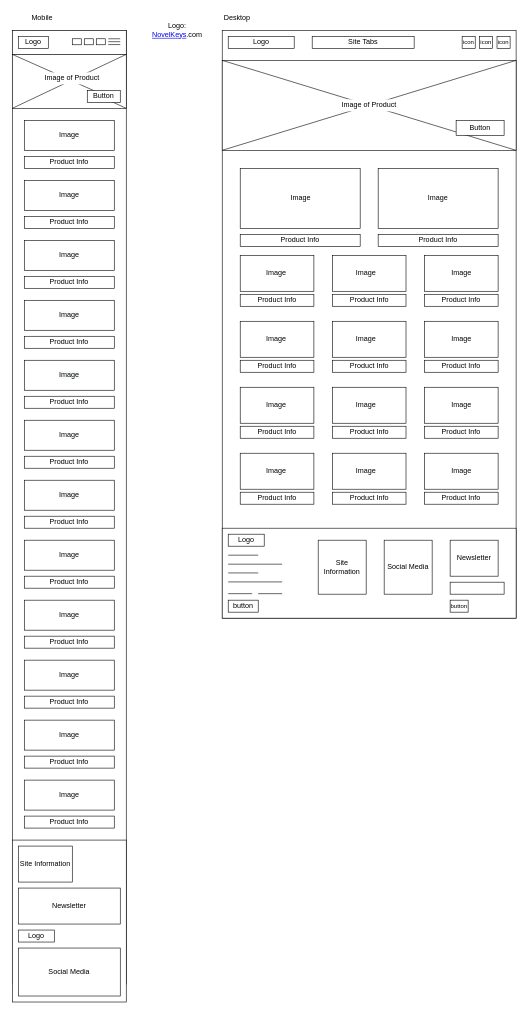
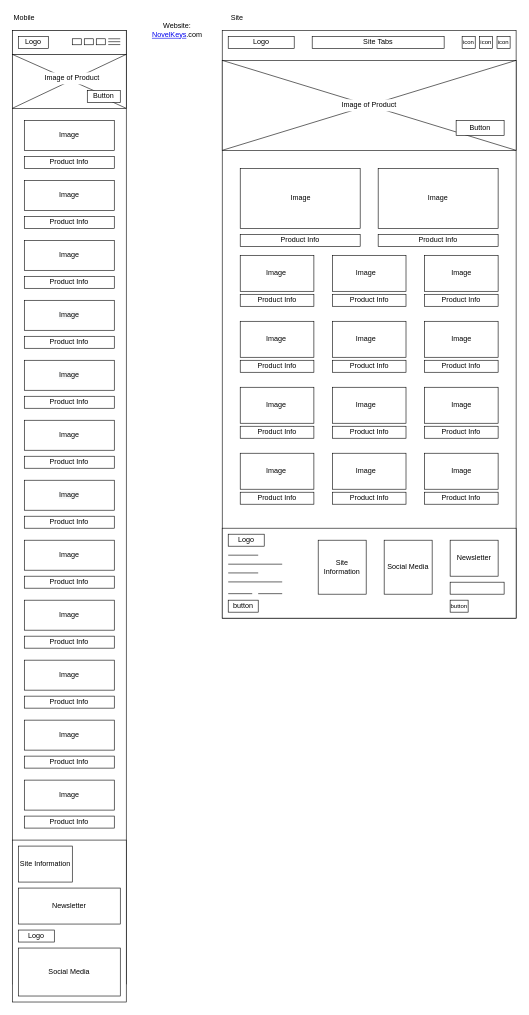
(42, 18) -> (24, 18)
(237, 18) -> (237, 18)
(177, 30) -> (177, 30)
(363, 42) -> (378, 42)
